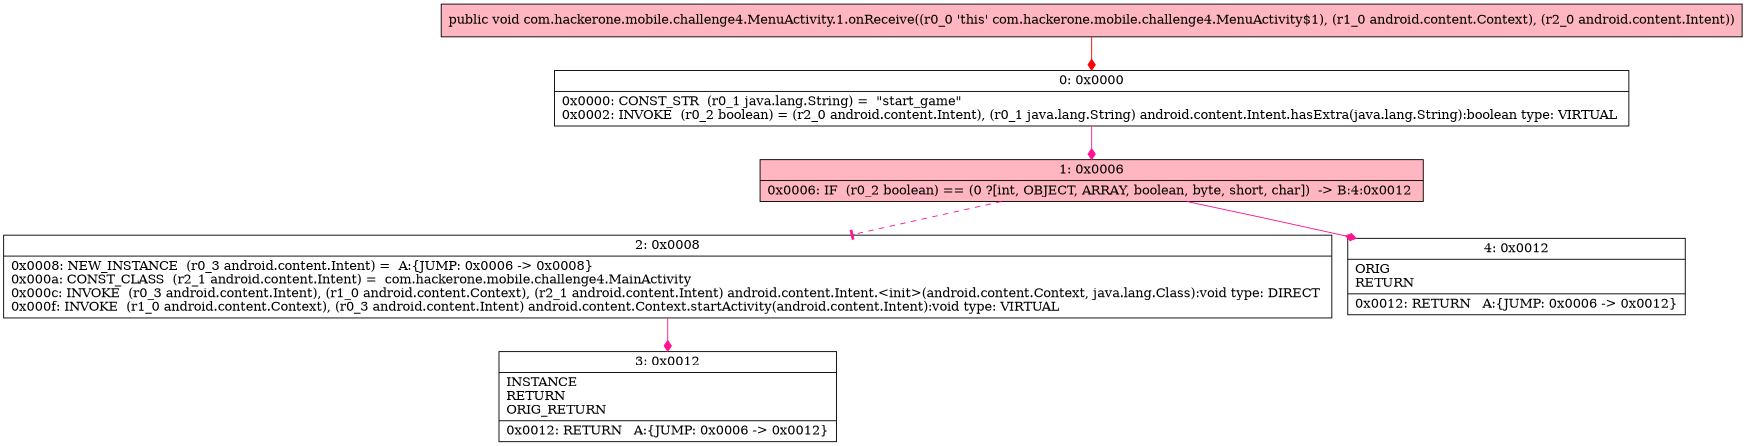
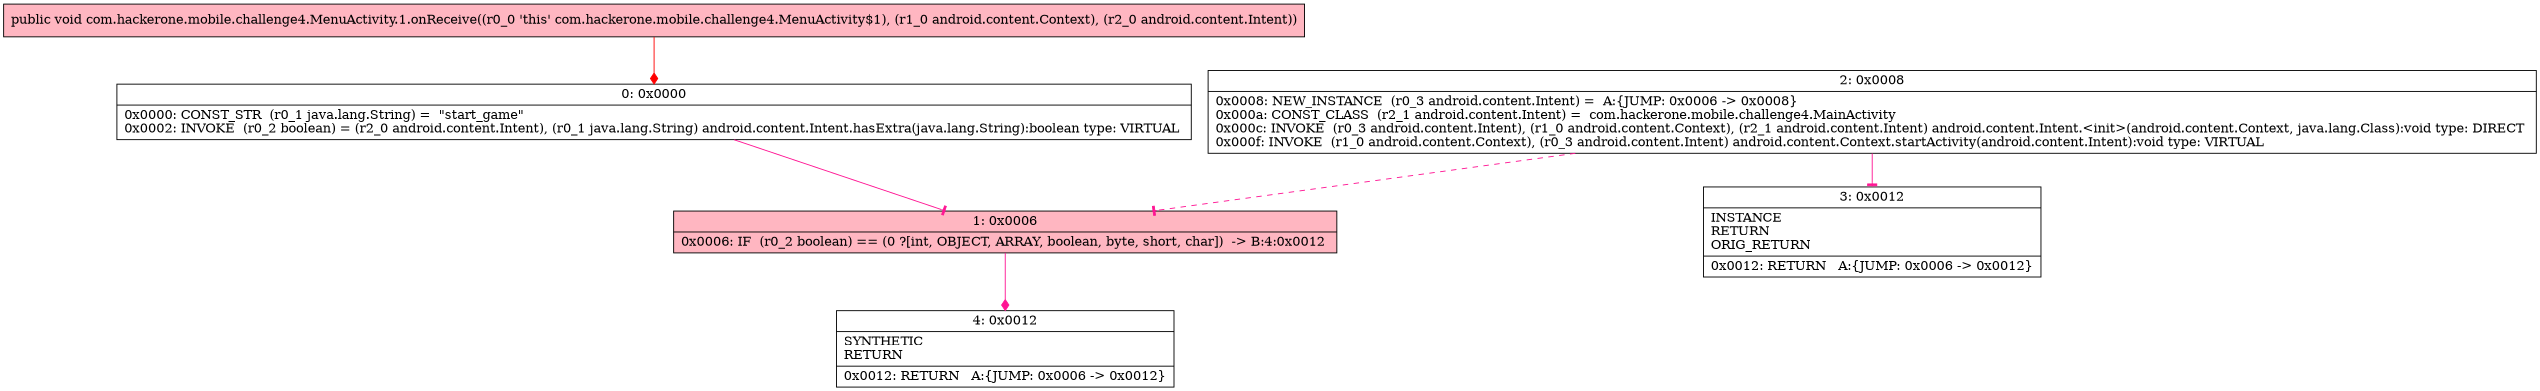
(1092, 137) -> (838, 175)
(928, 218) -> (1366, 182)
(1373, 269) -> (884, 342)
(668, 329) -> (1872, 168)
